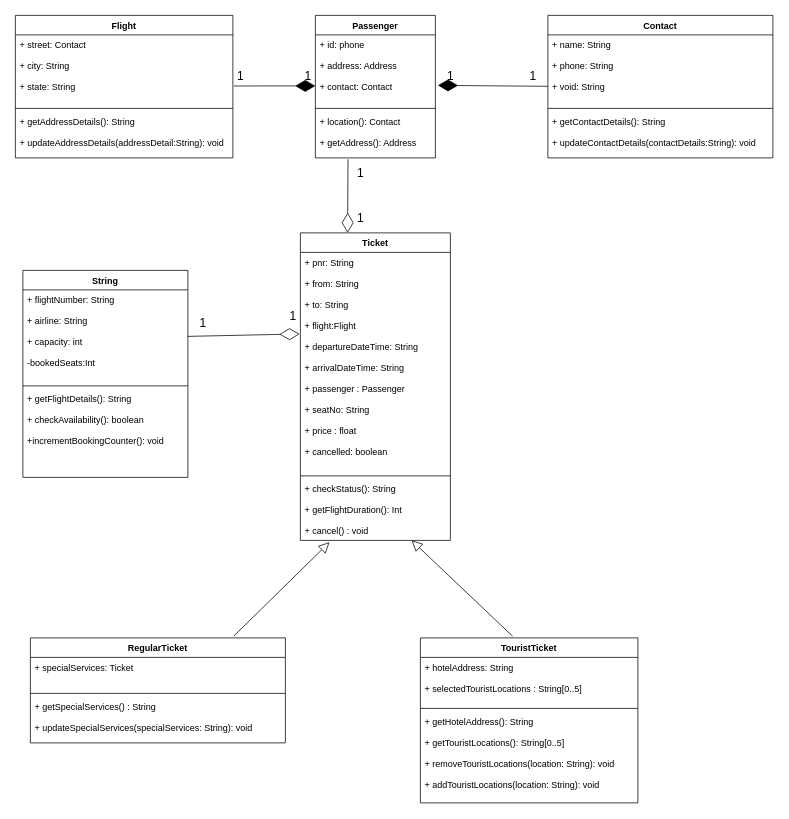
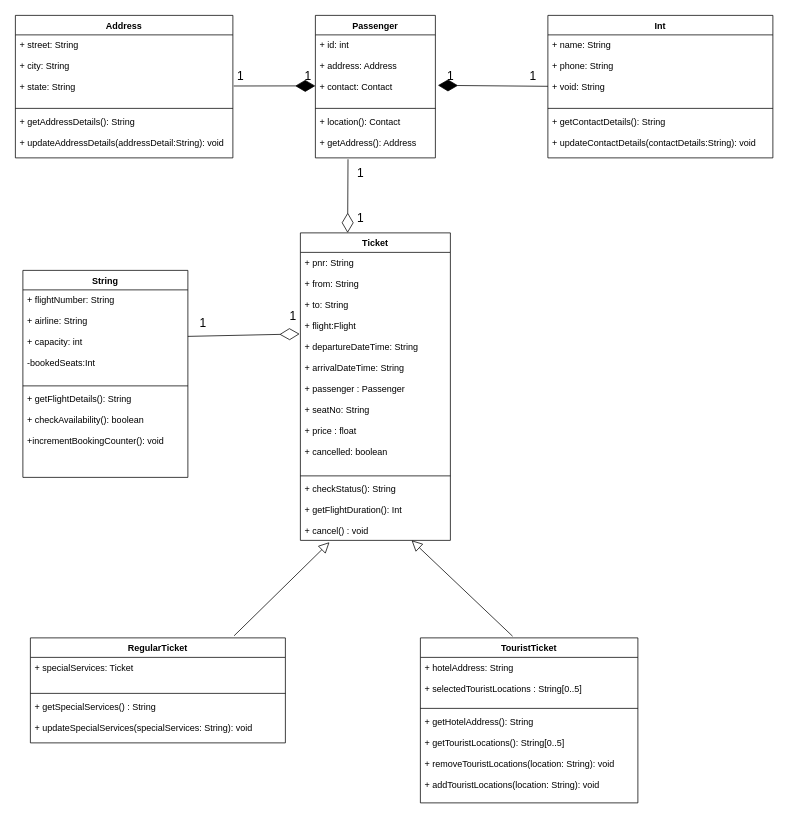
(124, 26) -> (124, 26)
(660, 26) -> (660, 26)
(59, 45) -> (55, 45)
(343, 45) -> (336, 45)
